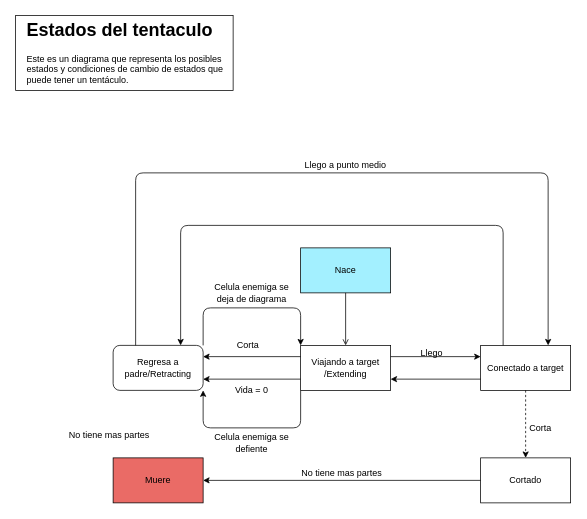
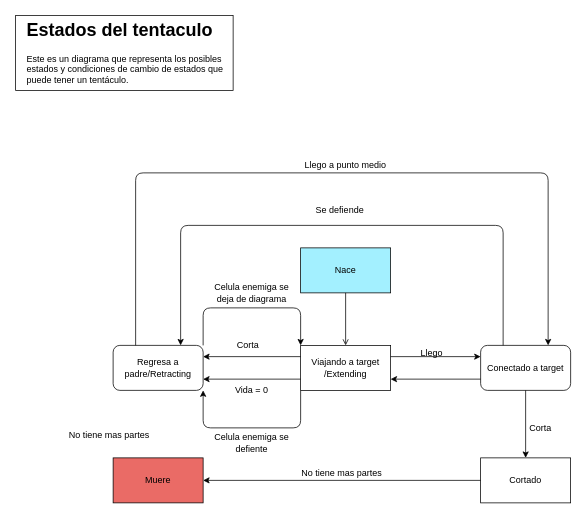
none -> (340, 210)
(525, 368) -> (525, 368)
(525, 422) -> (525, 422)
